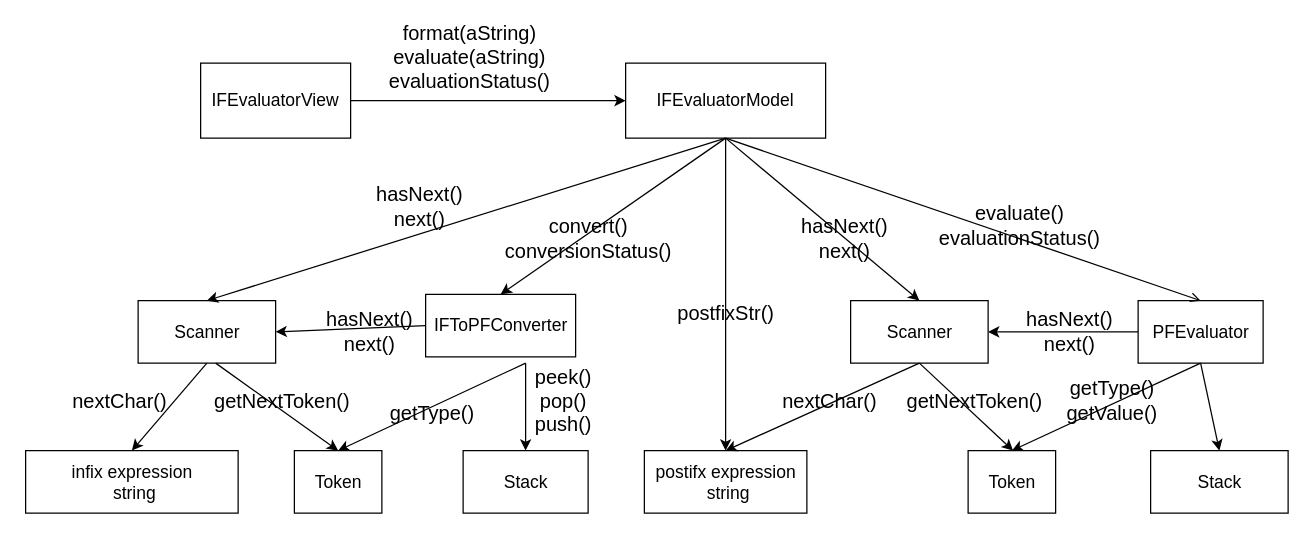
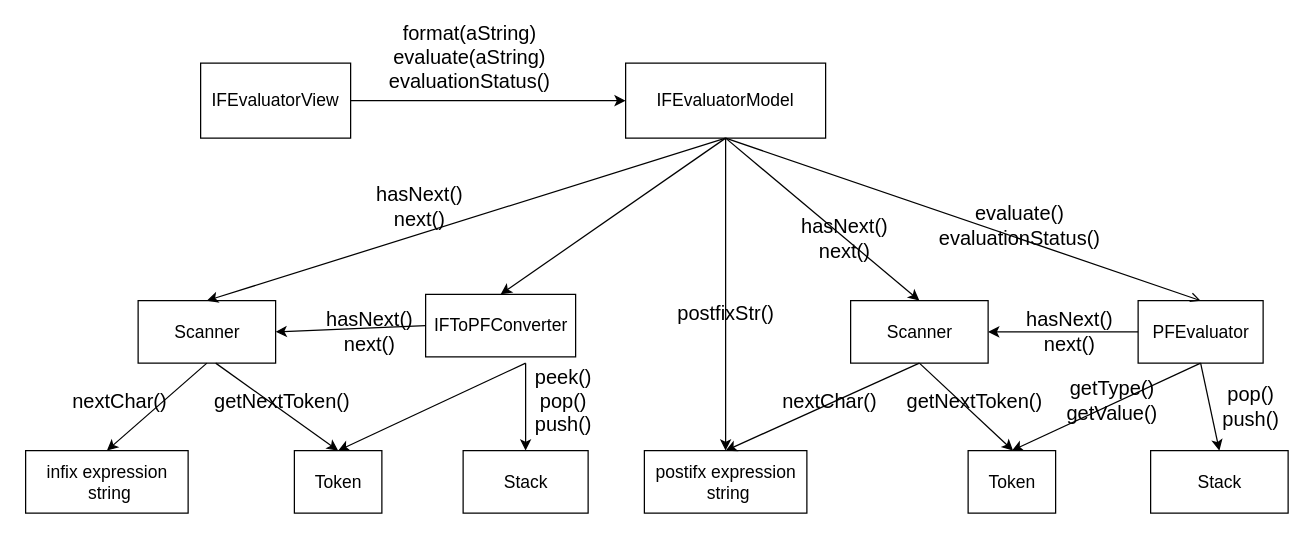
(588, 238) -> none
none -> (1251, 407)
(432, 413) -> none
(132, 482) -> (107, 482)
